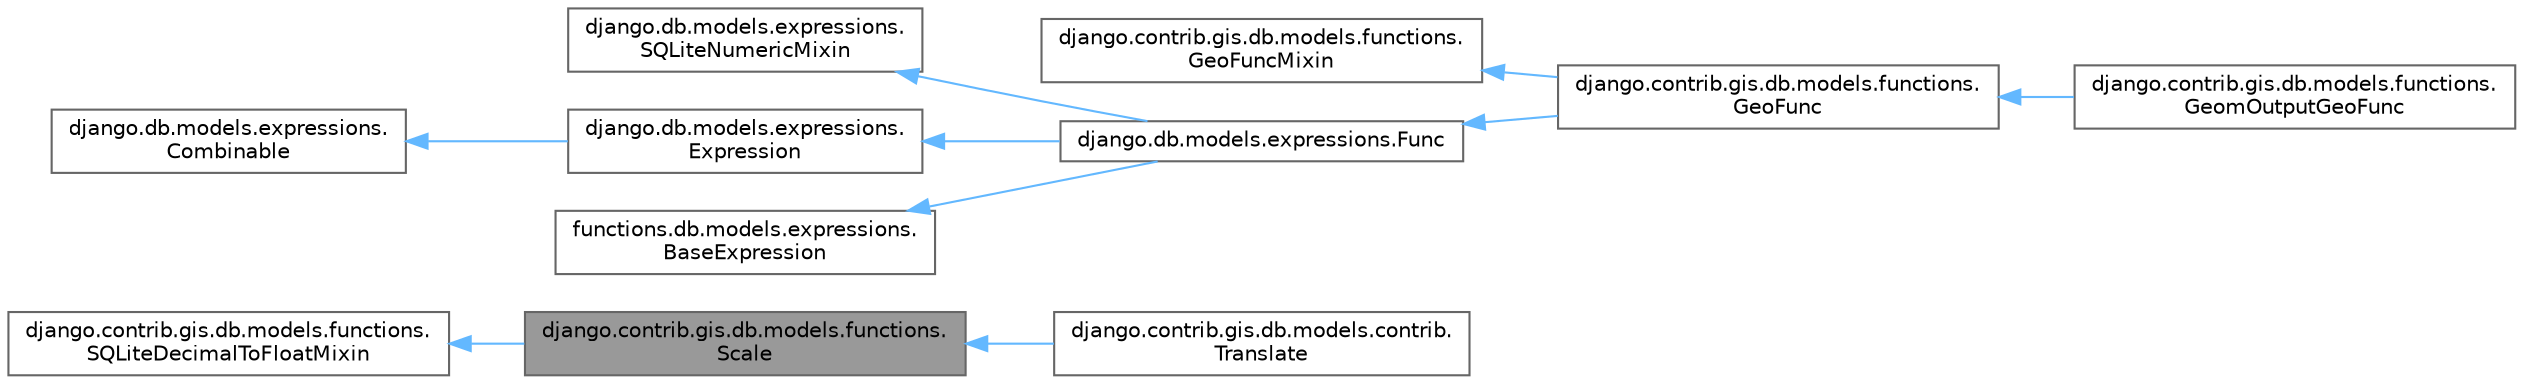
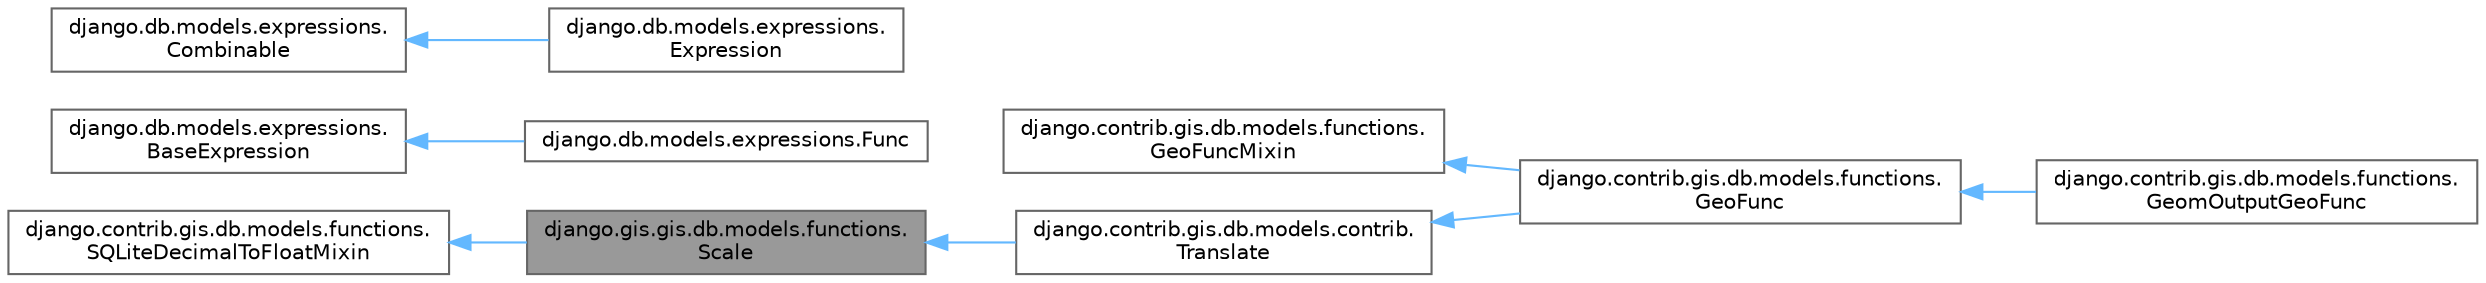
(745, 40) -> none
(1521, 119) -> (1487, 217)
(1002, 141) -> none
(745, 242) -> (229, 141)
(745, 344) -> (726, 242)
